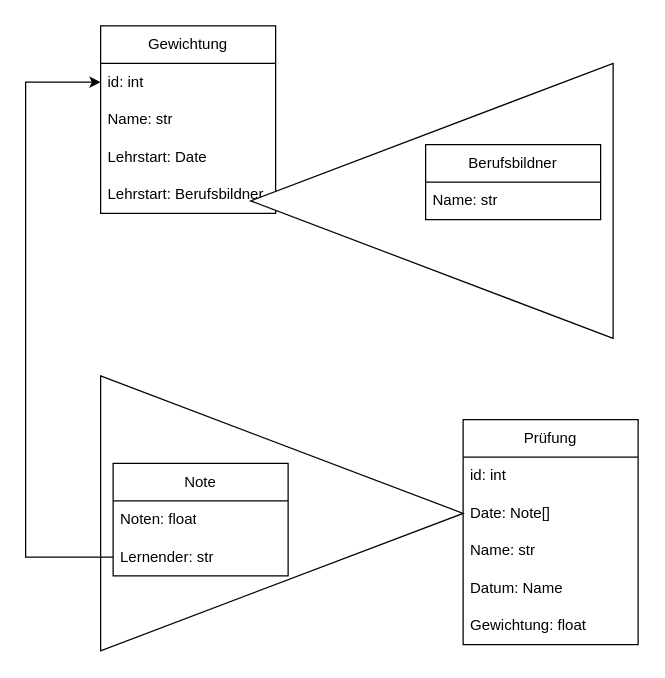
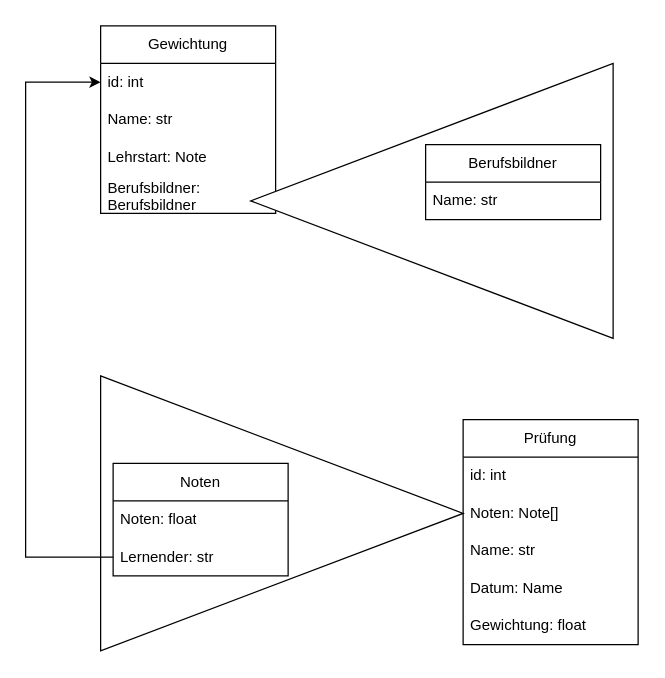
(167, 157) -> (167, 157)
(189, 194) -> (189, 194)
(201, 482) -> (201, 482)
(517, 513) -> (521, 513)
